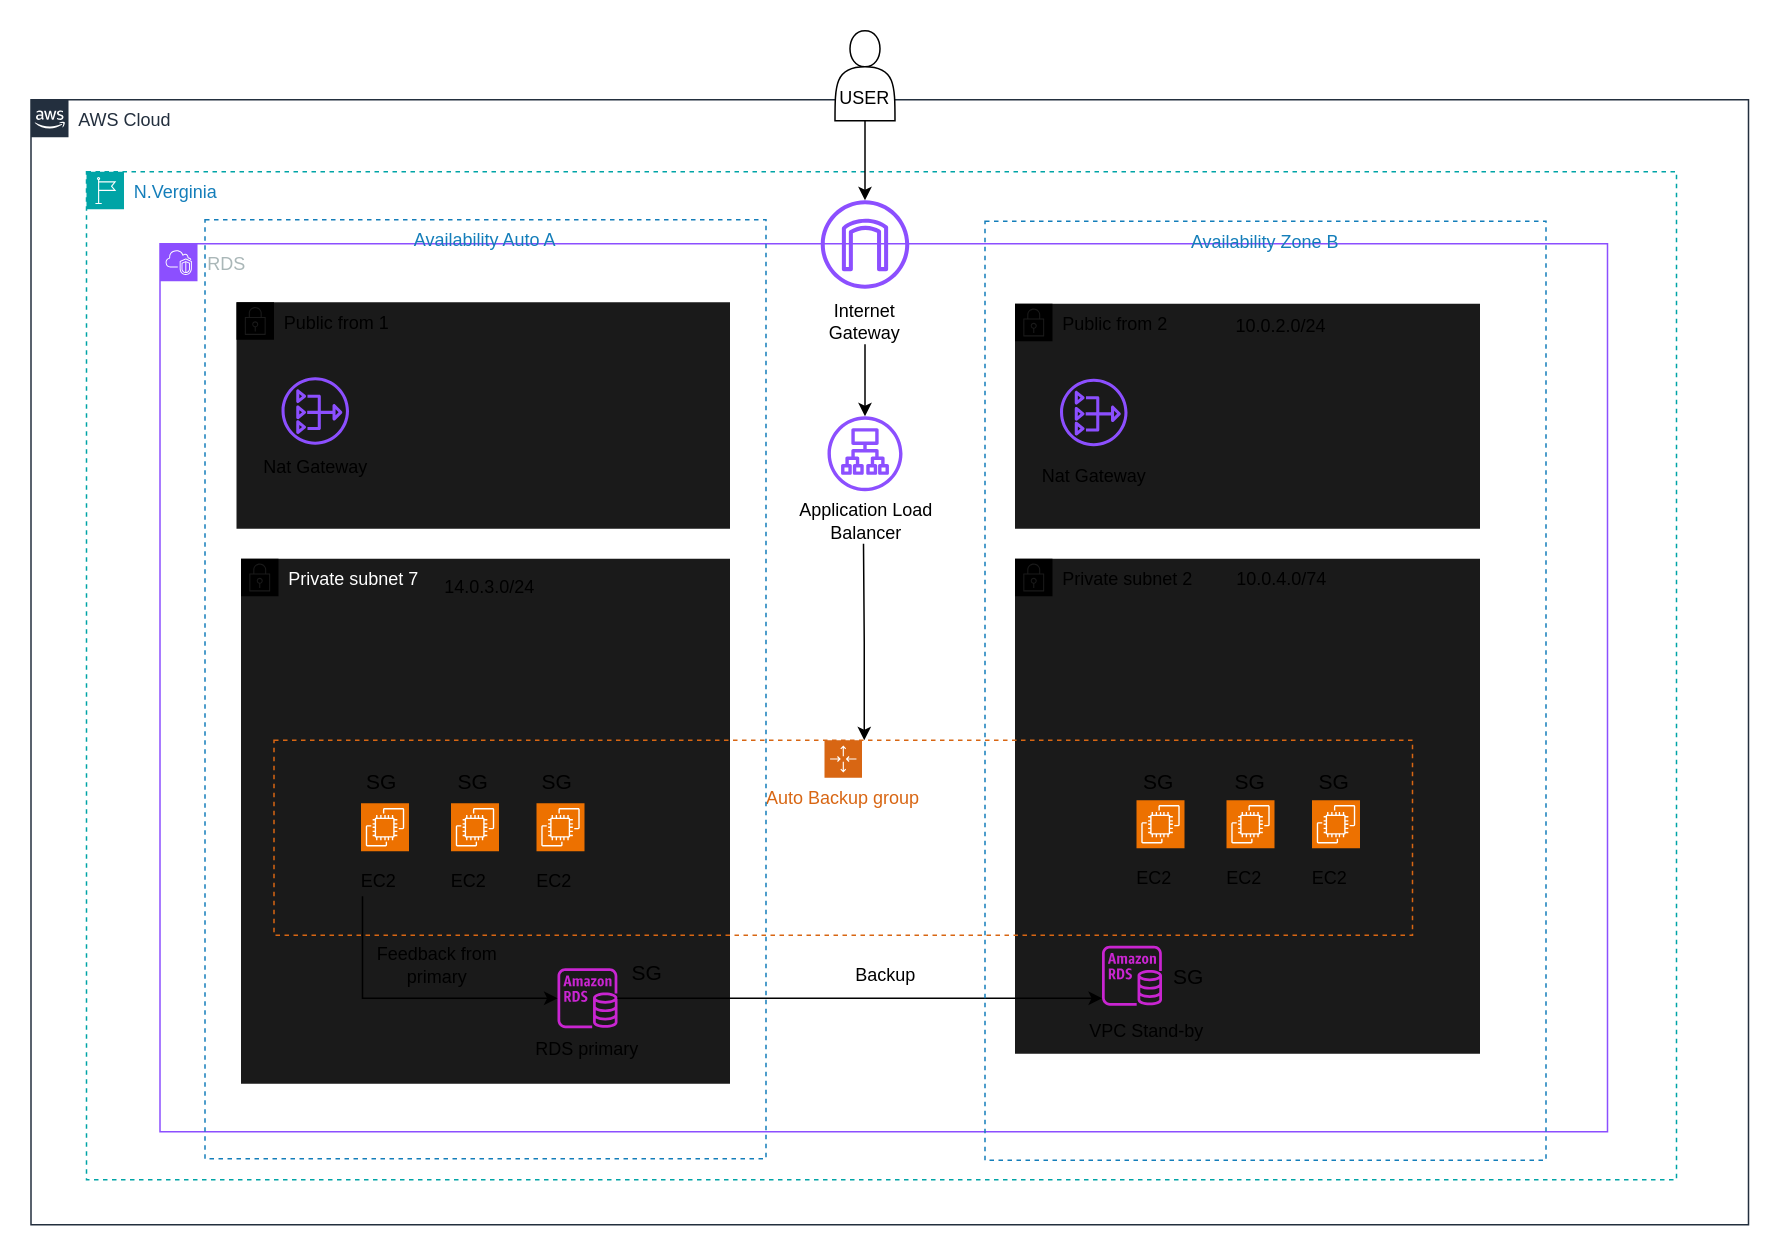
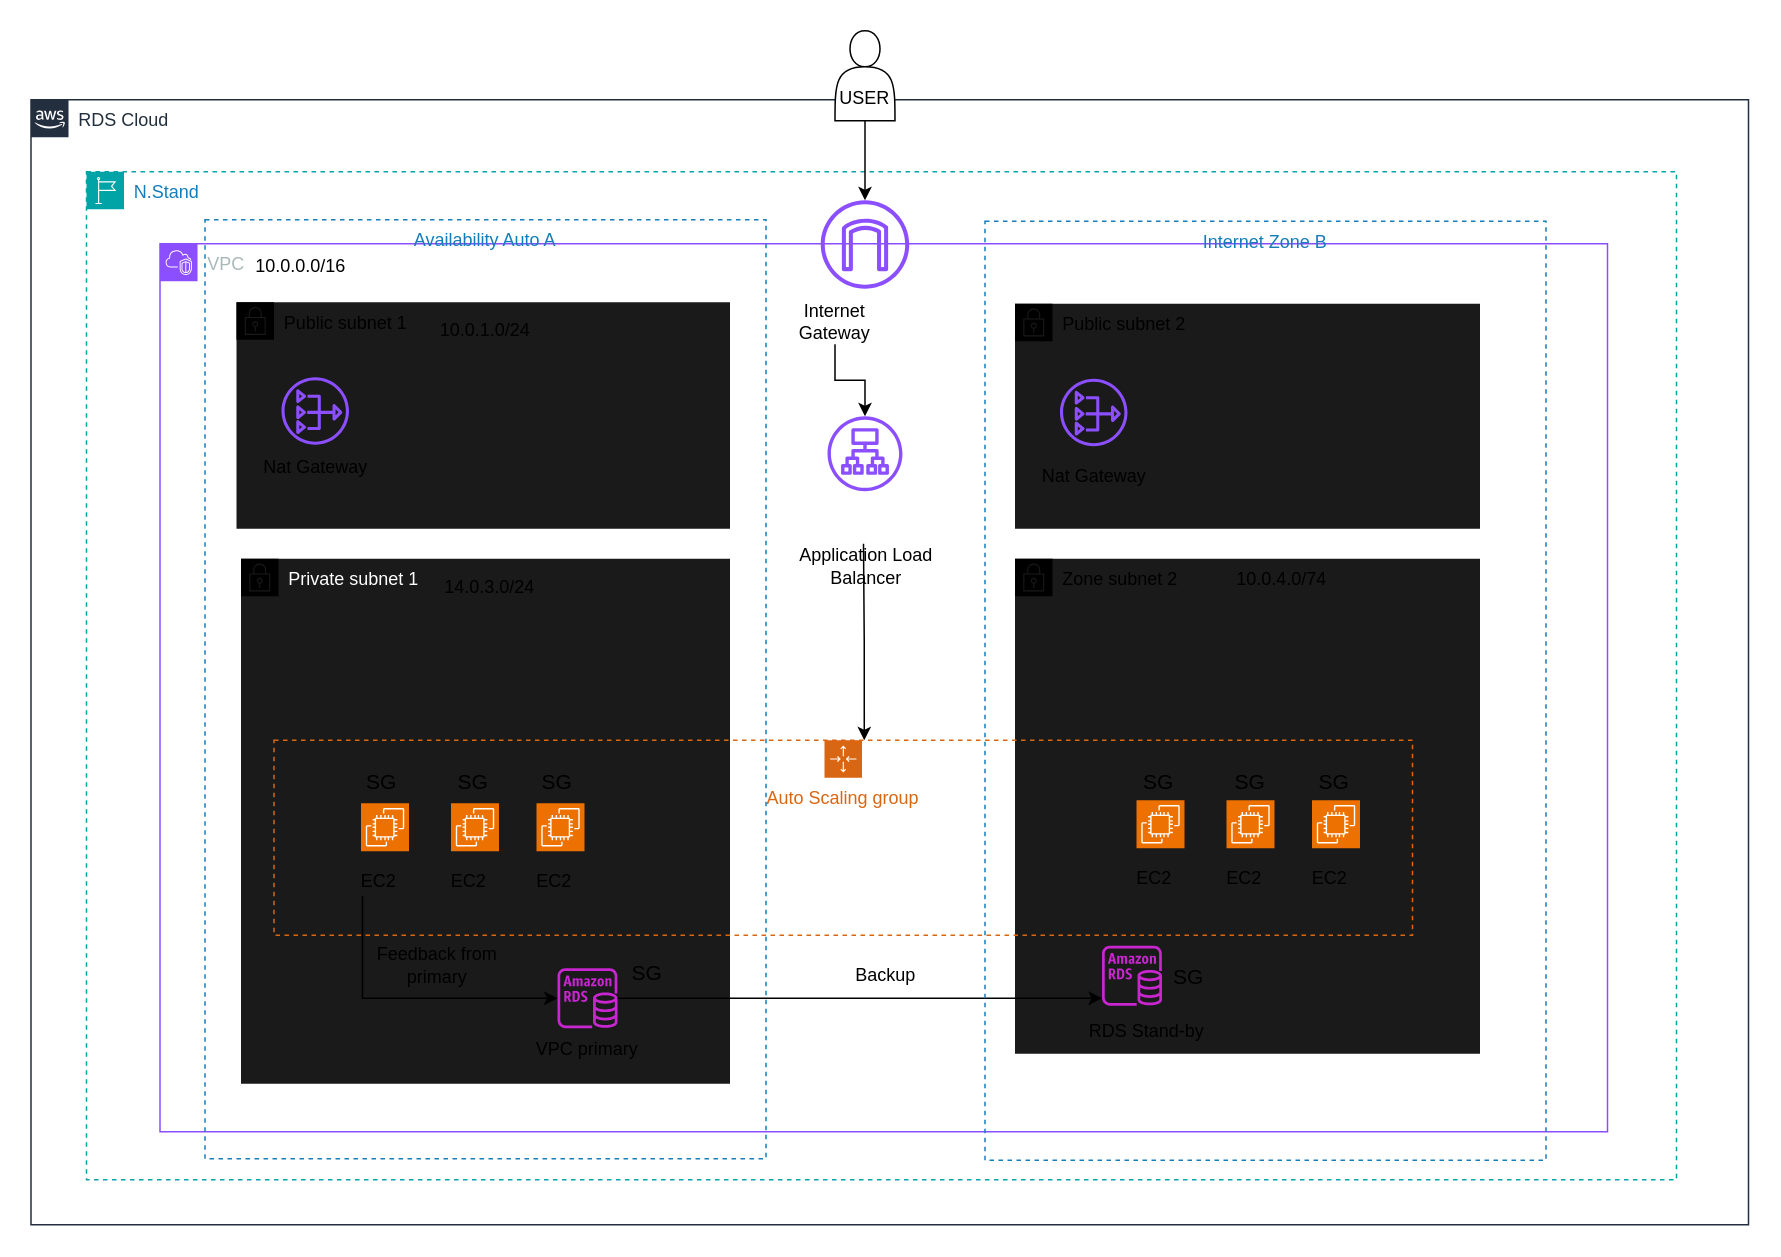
(119, 121) -> (119, 121)
(178, 193) -> (167, 193)
(1265, 243) -> (1265, 243)
(223, 265) -> (223, 265)
none -> (301, 266)
(865, 322) -> (835, 322)
(340, 324) -> (350, 324)
(1119, 325) -> (1129, 325)
(1281, 326) -> none
none -> (485, 331)
(866, 521) -> (866, 566)
(362, 580) -> (362, 580)
(1136, 580) -> (1124, 580)
(843, 799) -> (843, 799)
(1147, 1031) -> (1147, 1031)
(587, 1049) -> (587, 1049)
